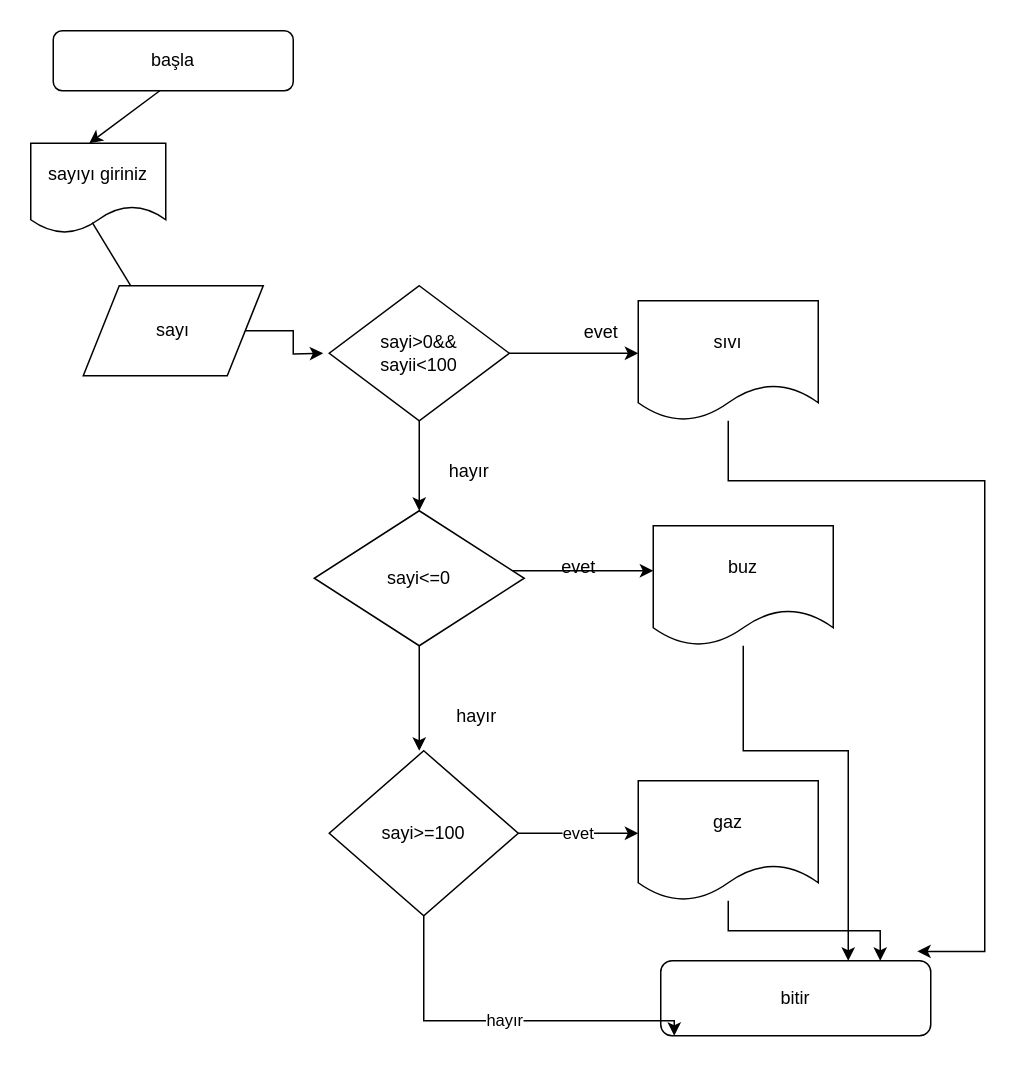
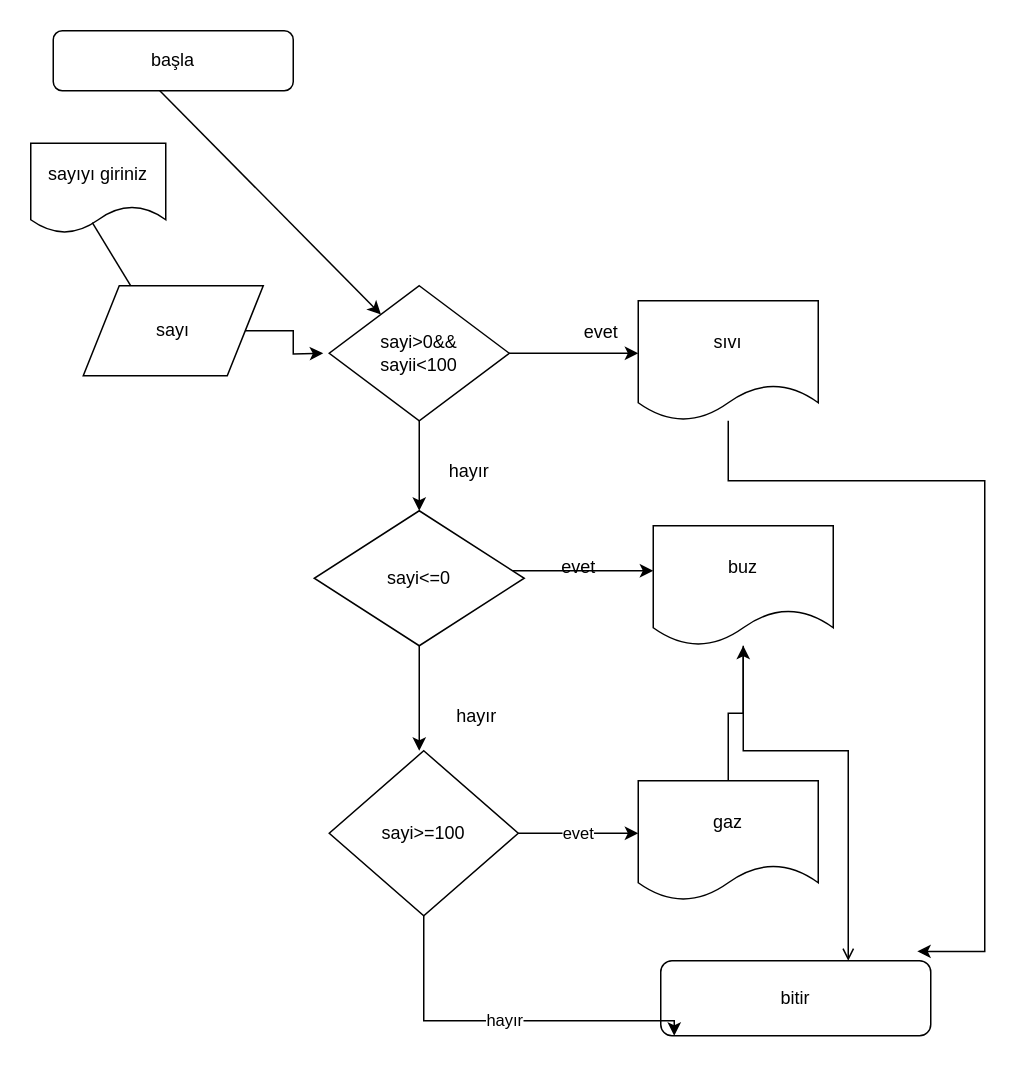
(128, 114) -> (267, 199)
(799, 931) -> (728, 740)
(848, 949) -> (848, 951)
